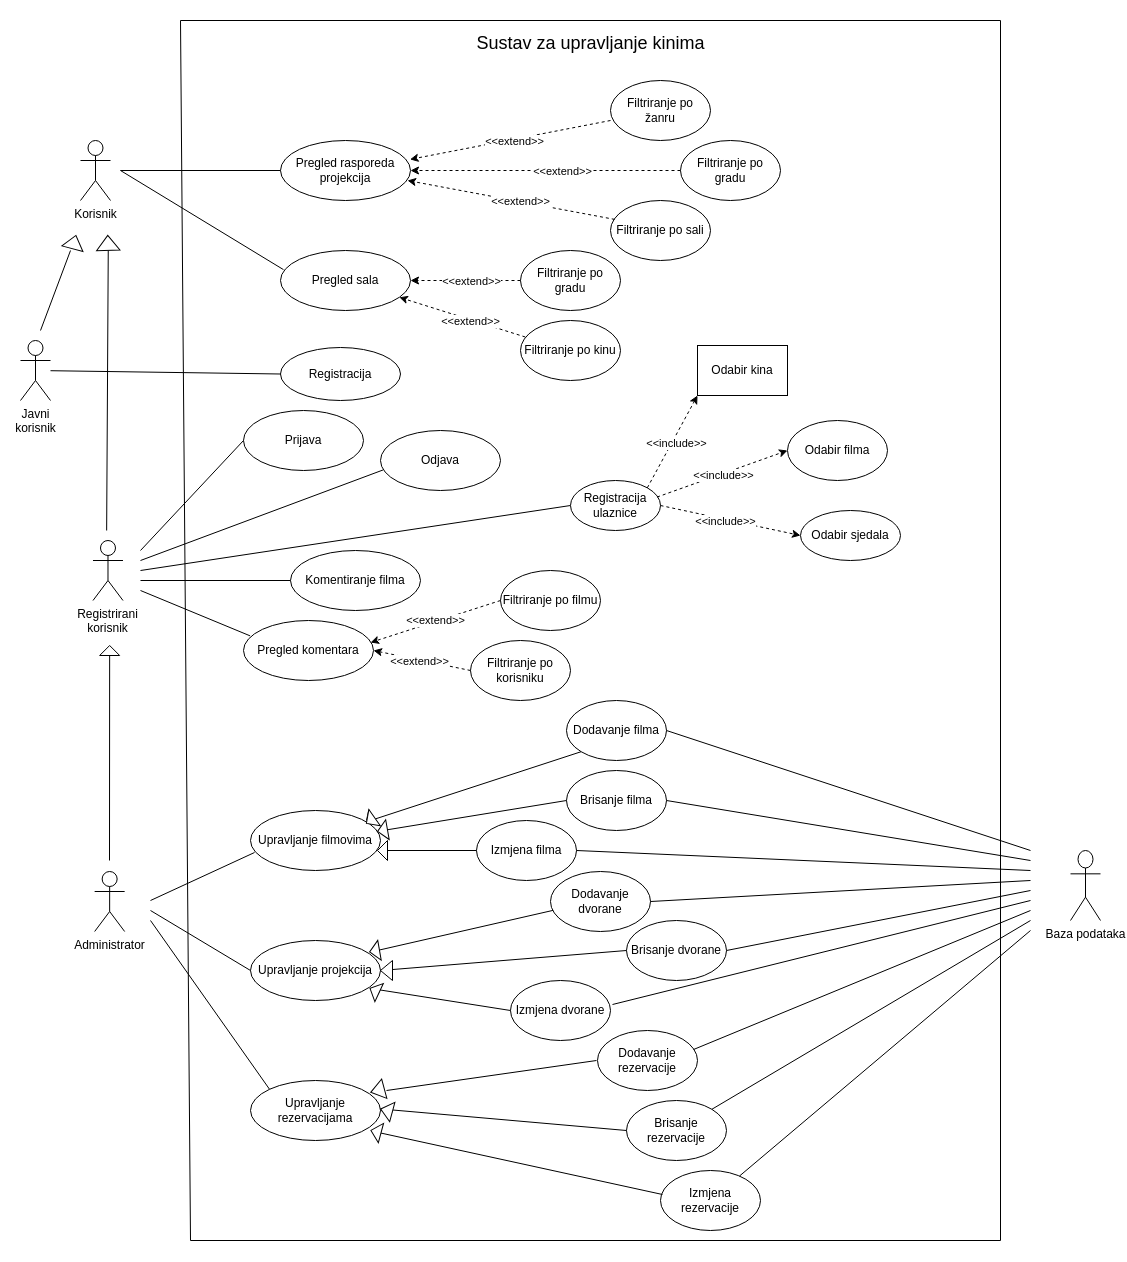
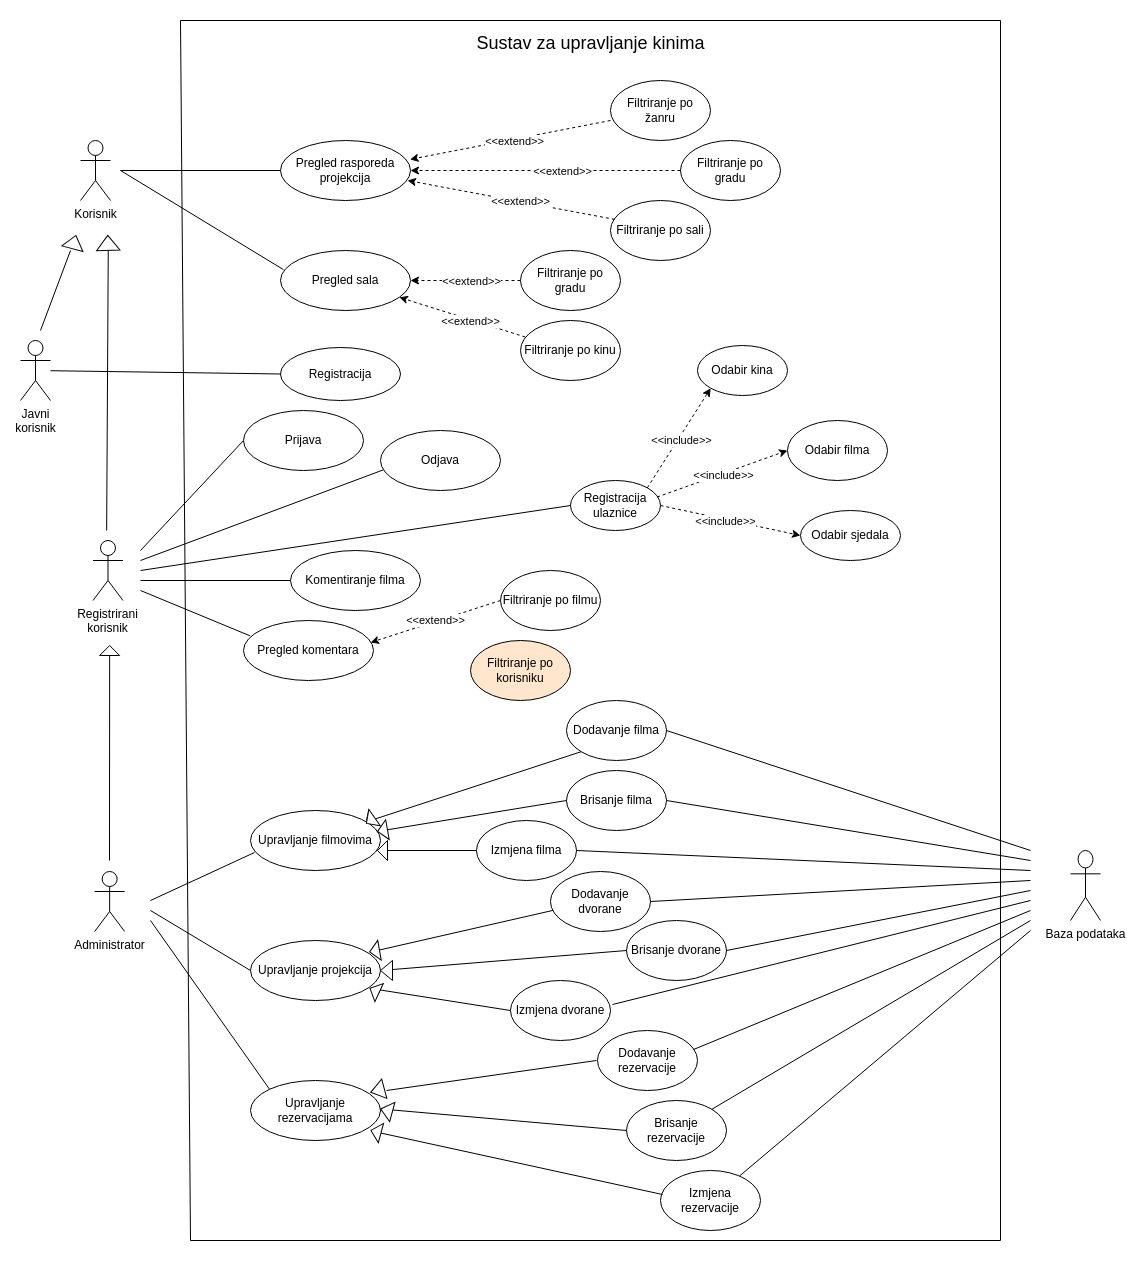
(743, 371) -> (743, 371)
(437, 664) -> none
(521, 671) -> (521, 671)
